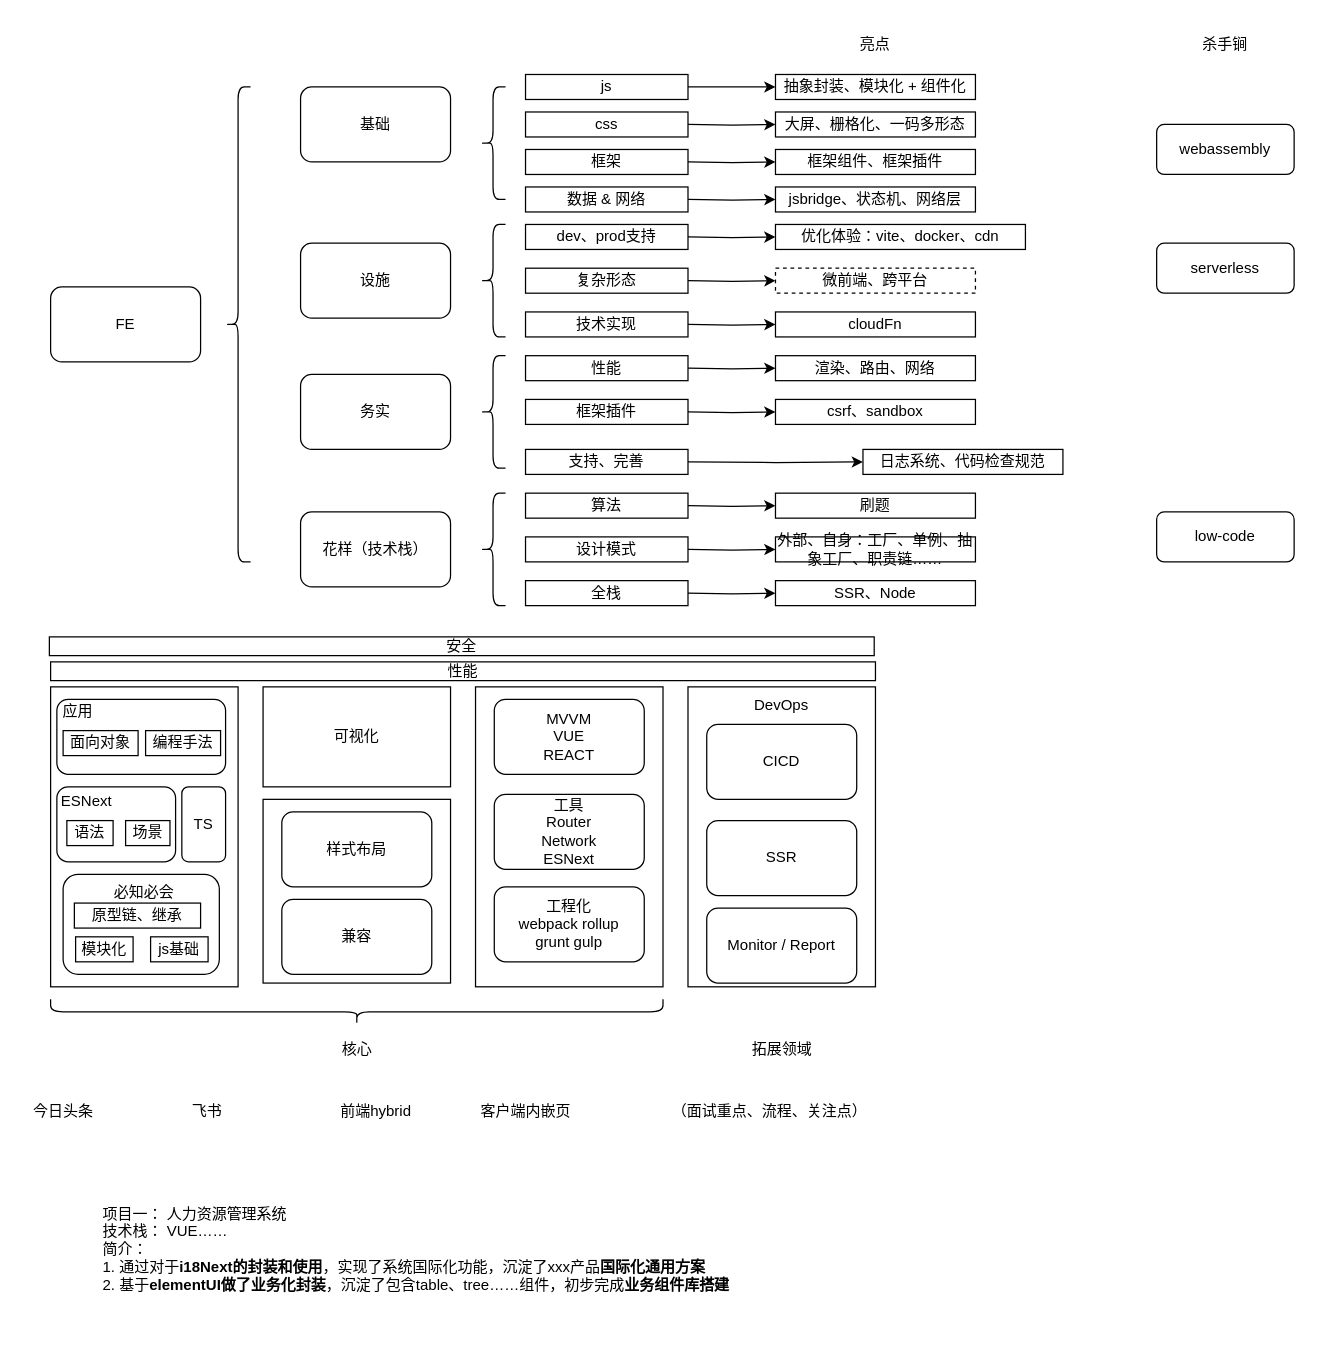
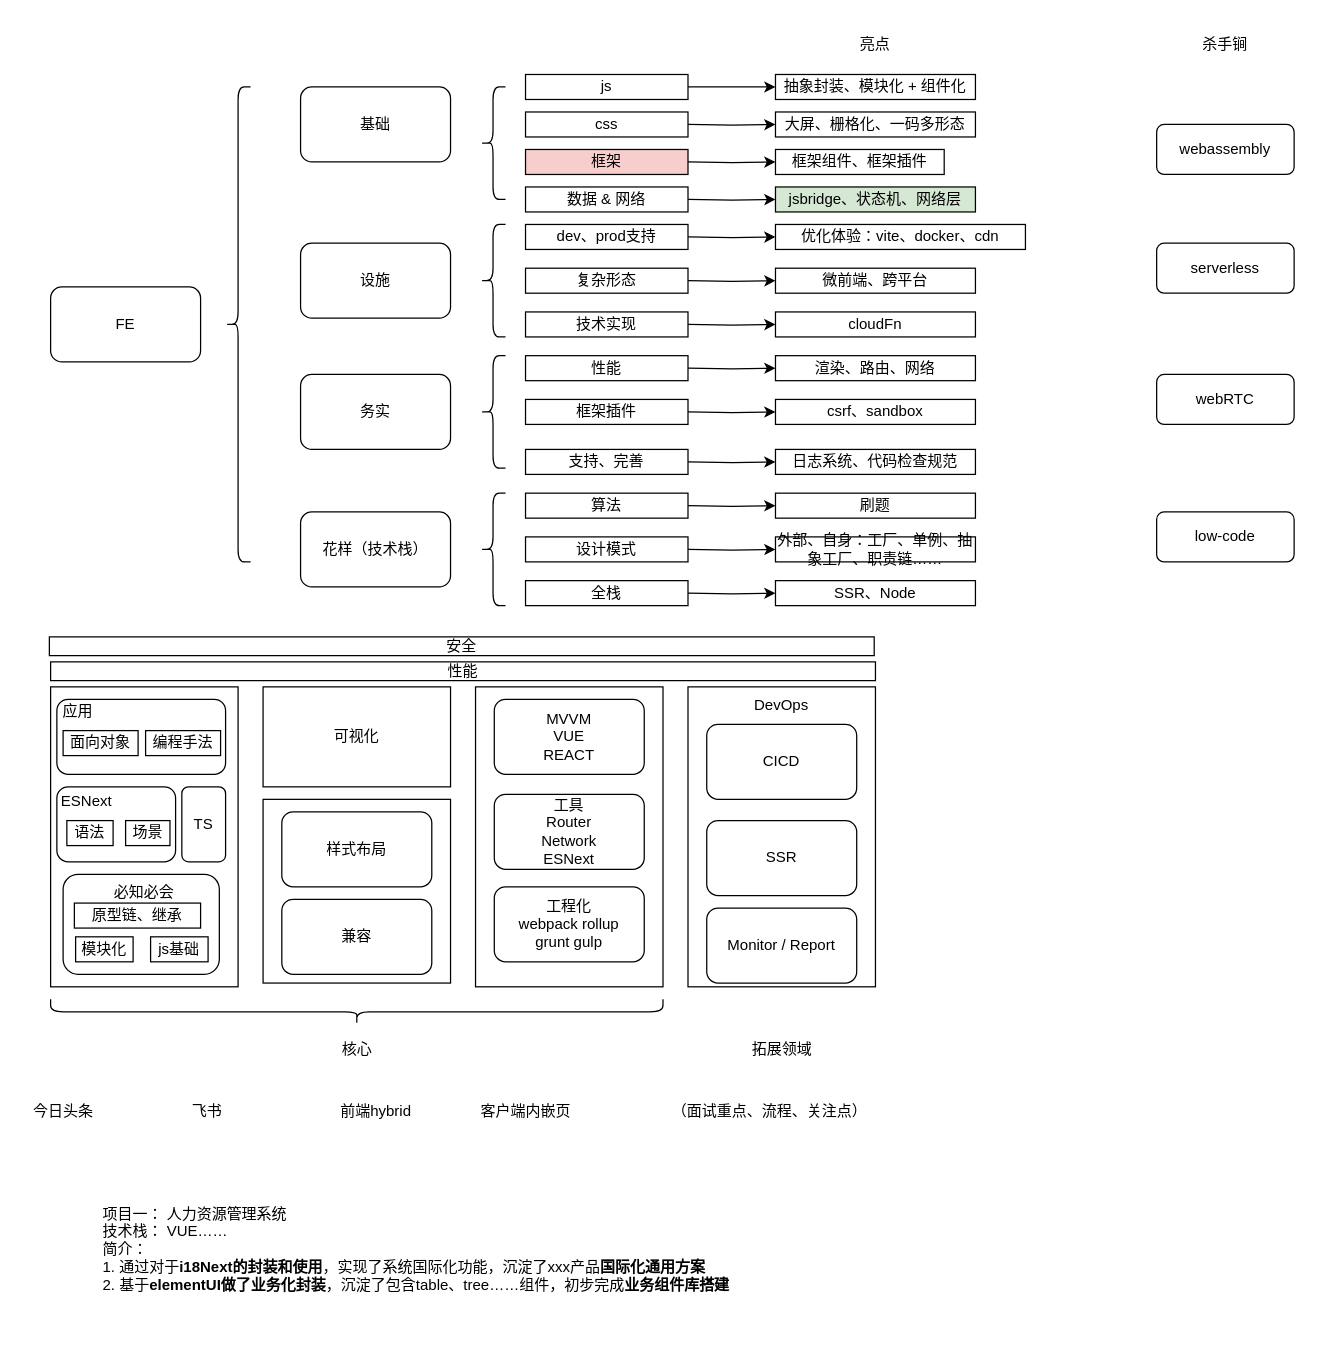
(607, 162) -> (607, 162)
(876, 162) -> (860, 162)
(876, 199) -> (876, 199)
(876, 281) -> (876, 281)
none -> (1226, 399)
(963, 462) -> (876, 462)
